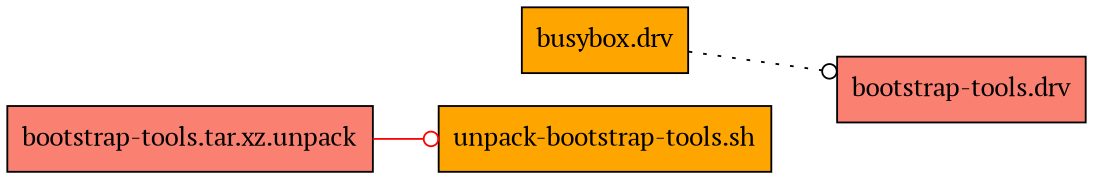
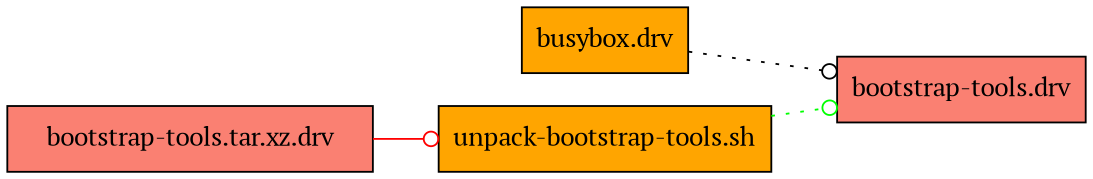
none -> (797, 112)
(190, 139) -> (190, 139)
